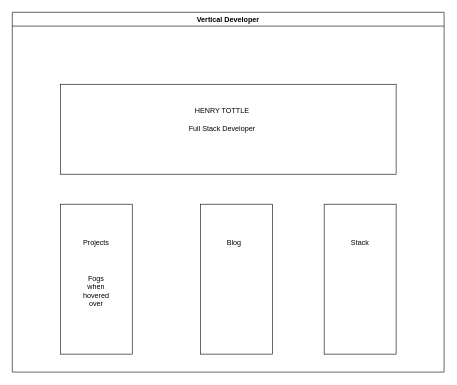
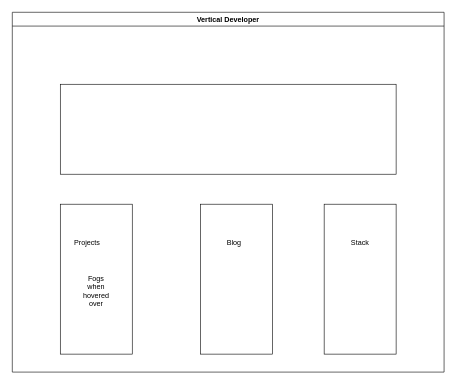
(222, 111) -> none
(222, 129) -> none
(96, 243) -> (87, 243)
